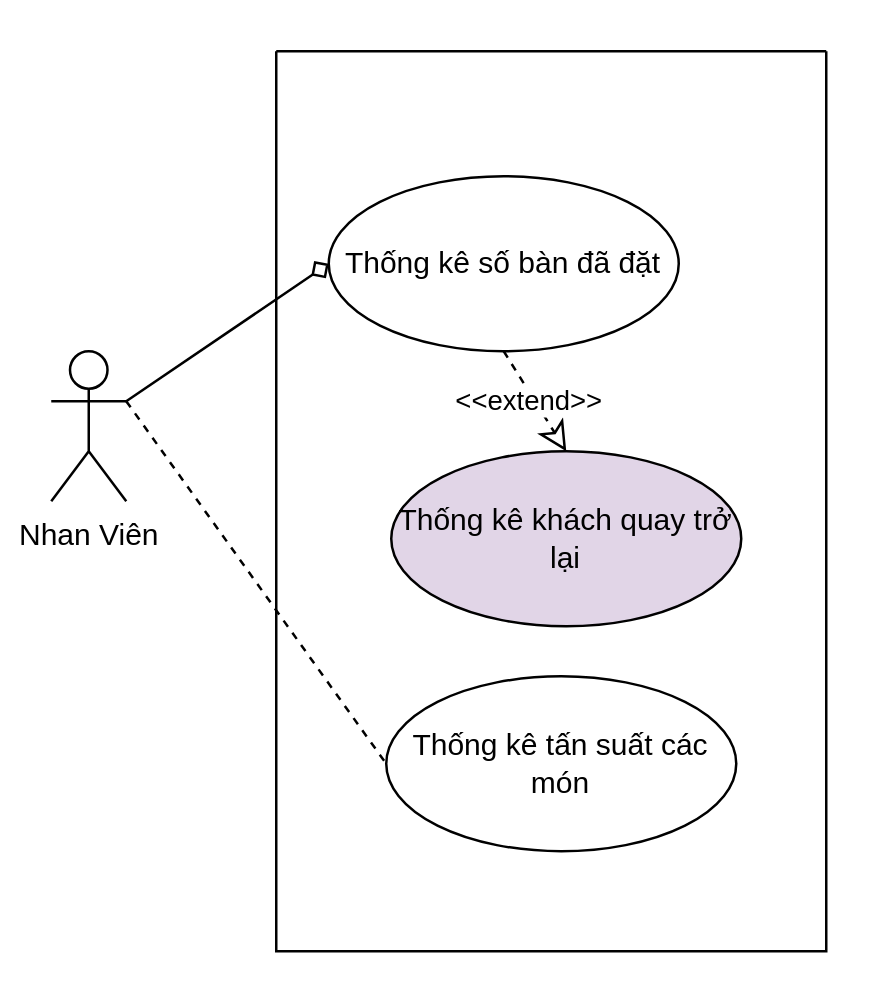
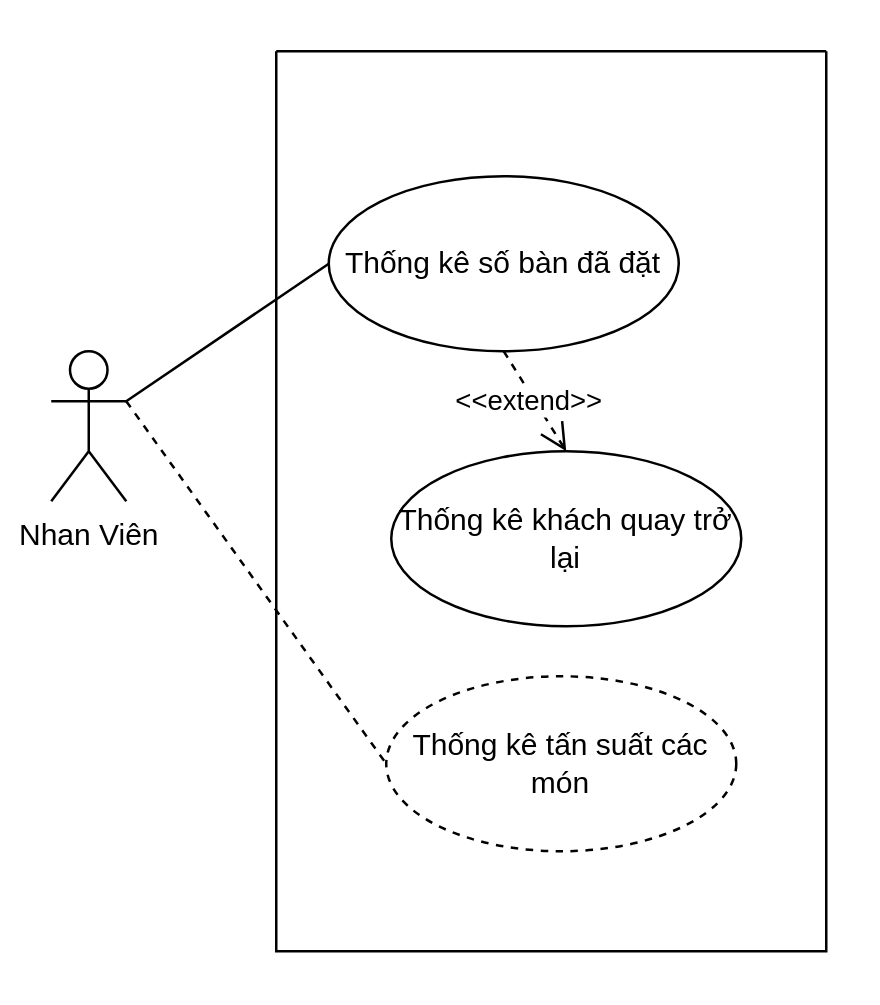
(312, 275) -> (320, 269)
(554, 431) -> (558, 438)
(566, 539) -> (566, 539)
(561, 764) -> (561, 764)
